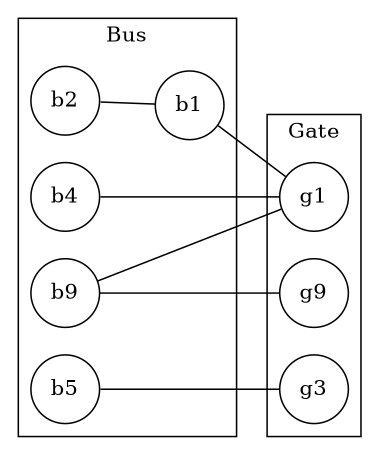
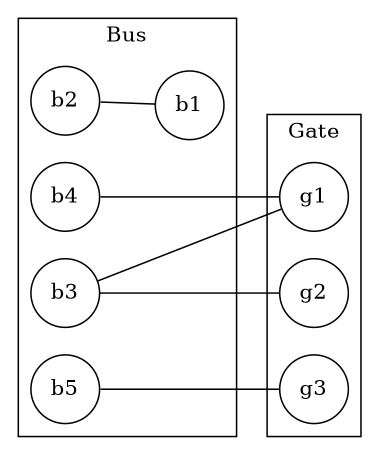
(252, 151) -> none
(65, 293) -> (65, 293)
(314, 293) -> (314, 293)
